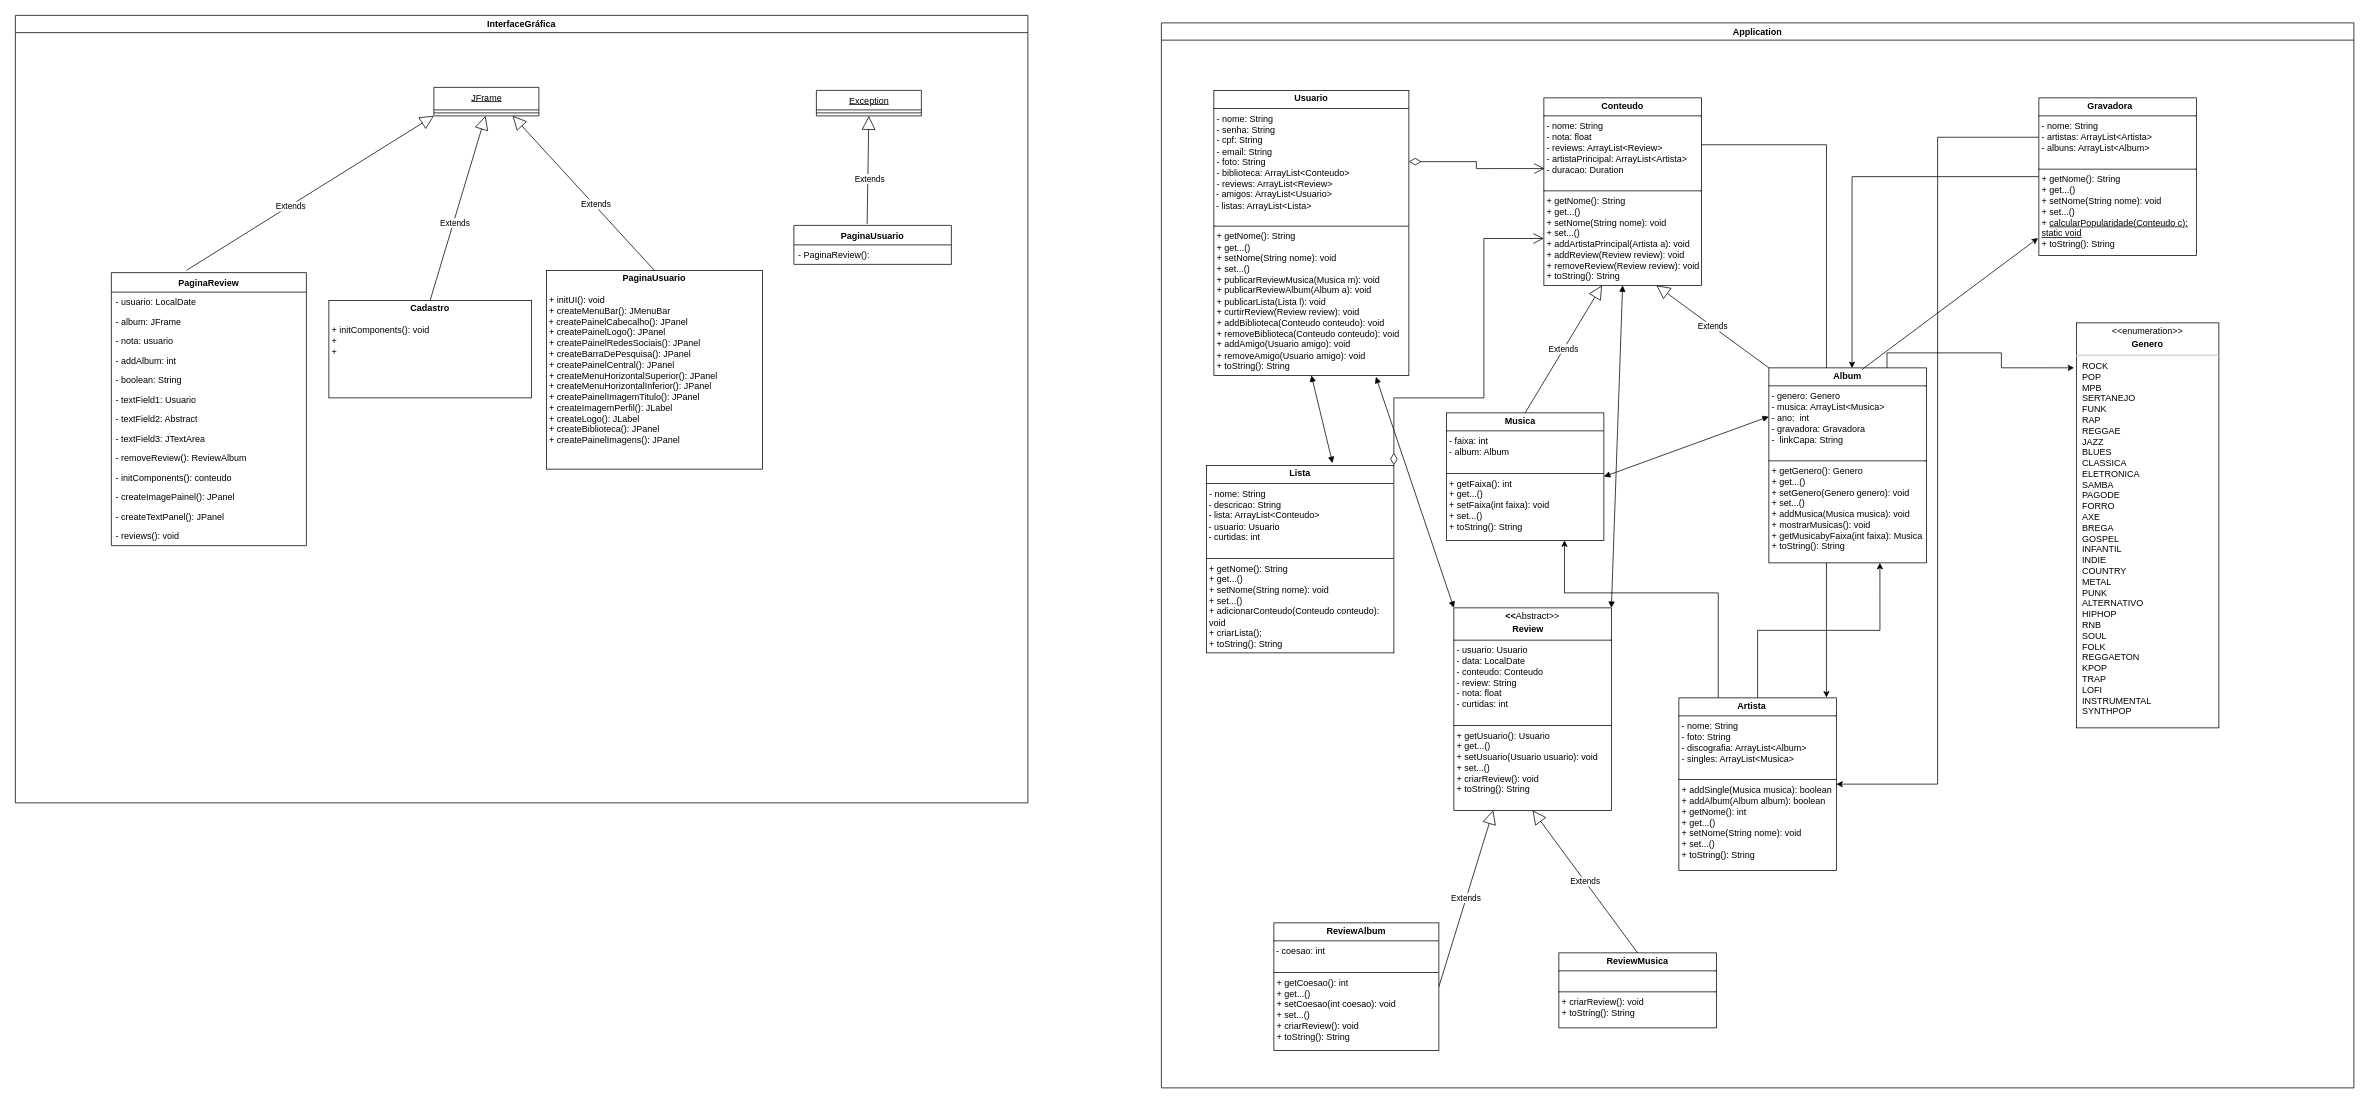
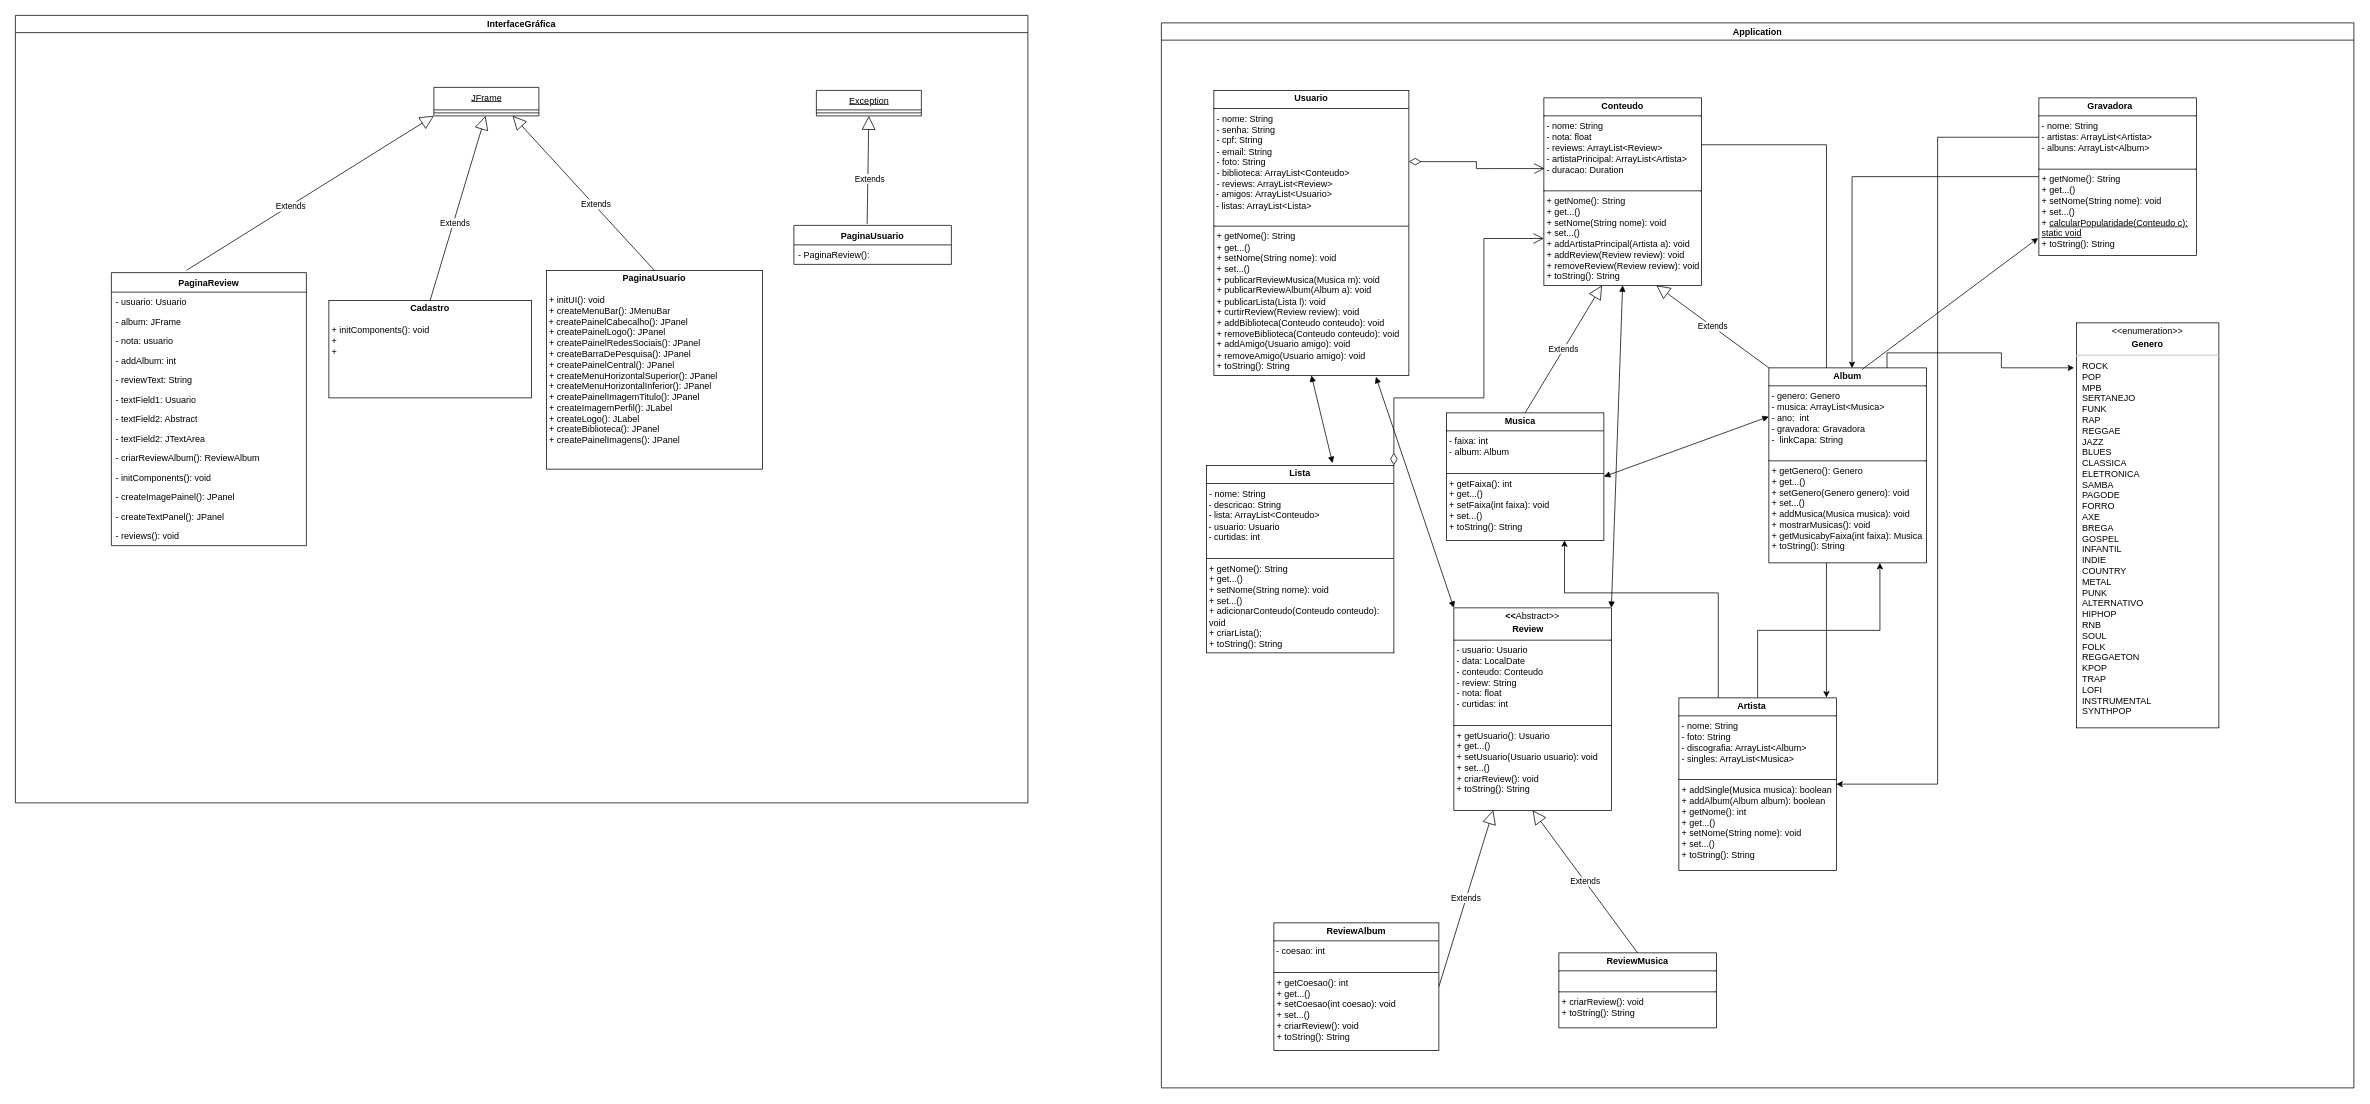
(160, 303) -> (155, 303)
(153, 381) -> (160, 381)
(168, 439) -> (168, 439)
(182, 459) -> (190, 459)
(181, 478) -> (169, 478)
